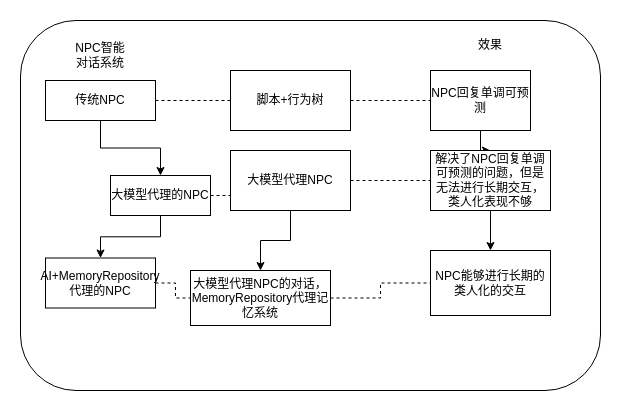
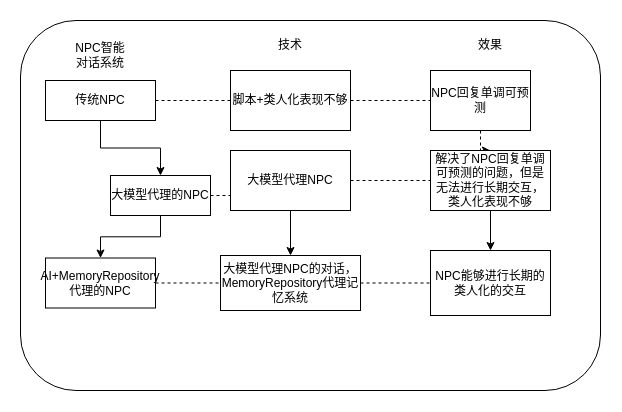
none -> (291, 46)
(291, 101) -> (291, 101)
(481, 142) -> (481, 142)
(261, 298) -> (291, 283)
